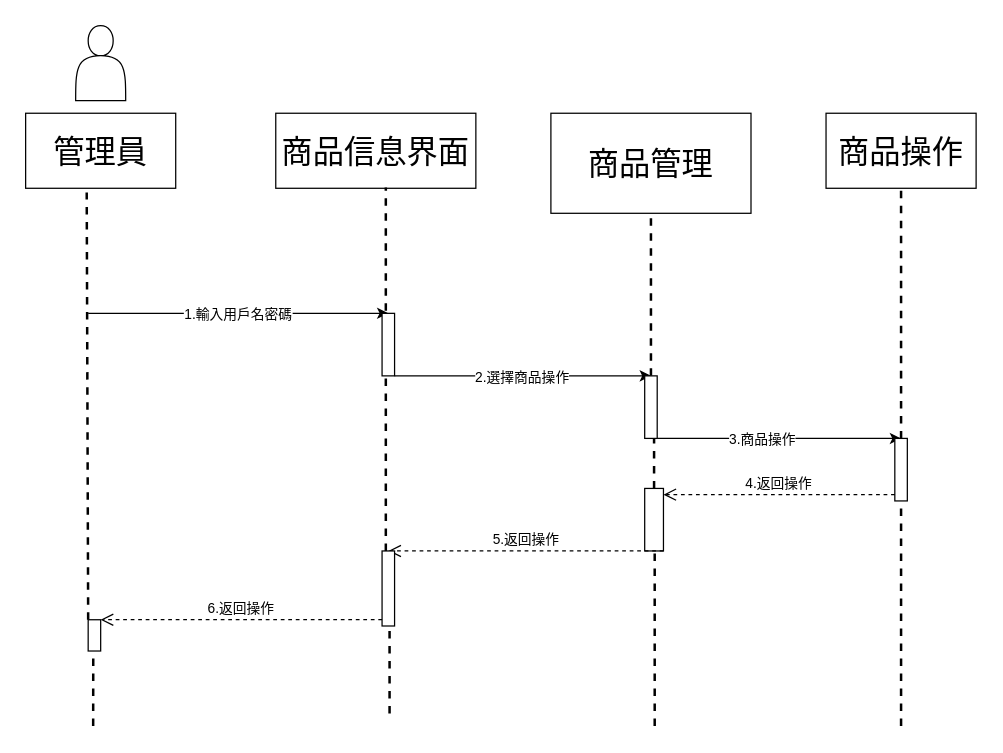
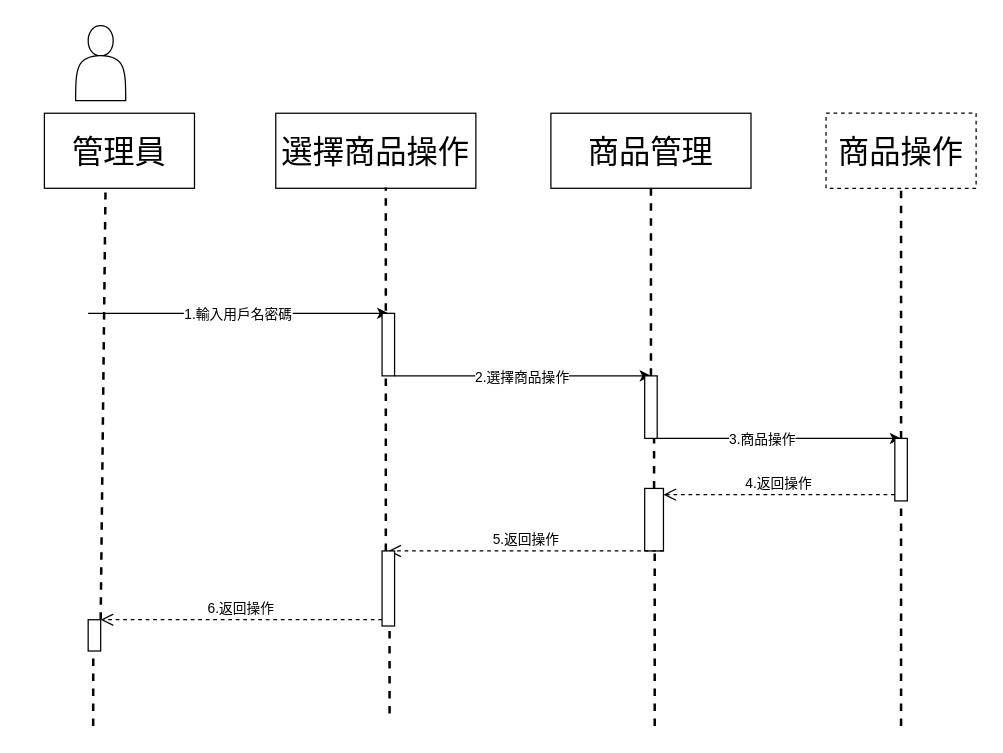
(101, 151) -> (119, 151)
(376, 151) -> (376, 151)
(901, 151) -> (901, 151)
(651, 163) -> (651, 151)
